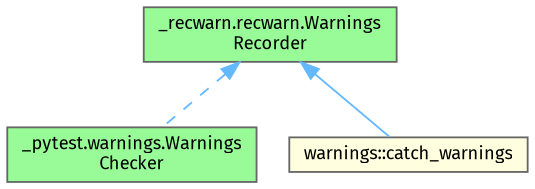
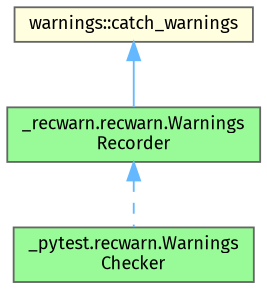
(352, 105) -> (134, 84)
(132, 155) -> (134, 255)
